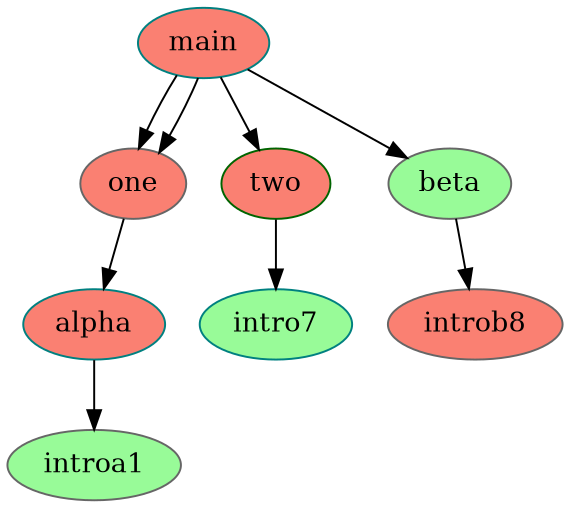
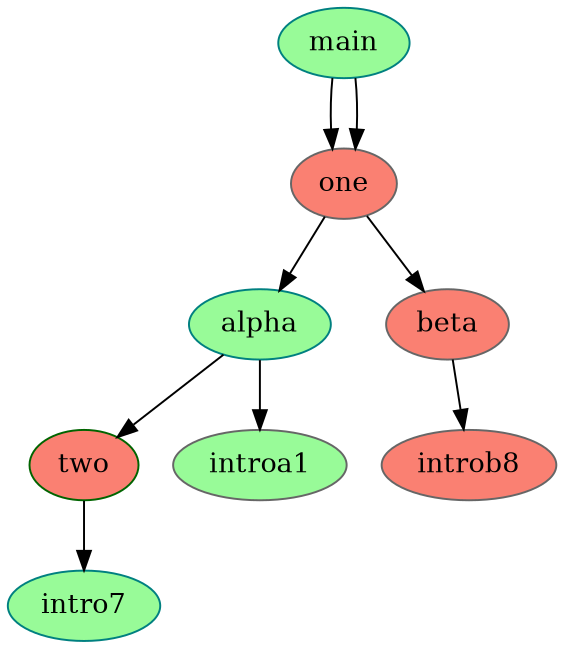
(204, 43) -> (344, 43)
(235, 105) -> (178, 390)
(319, 109) -> (389, 246)
(450, 184) -> (448, 324)
(94, 324) -> (260, 324)
